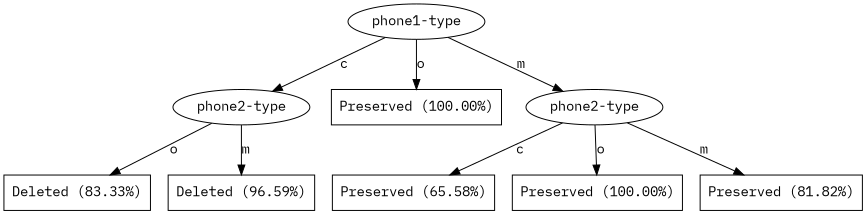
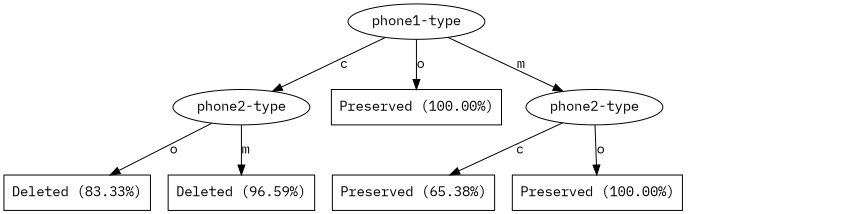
(413, 193) -> (413, 193)
(781, 193) -> none
